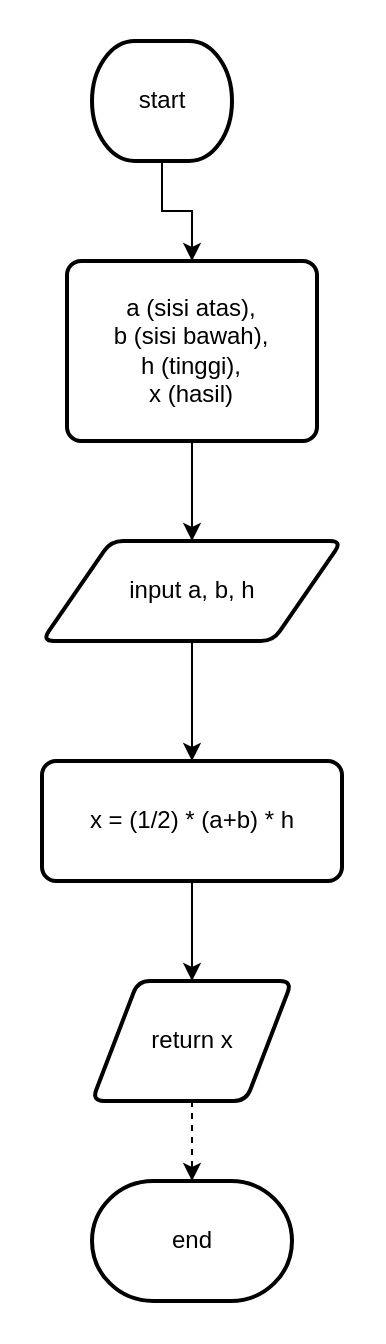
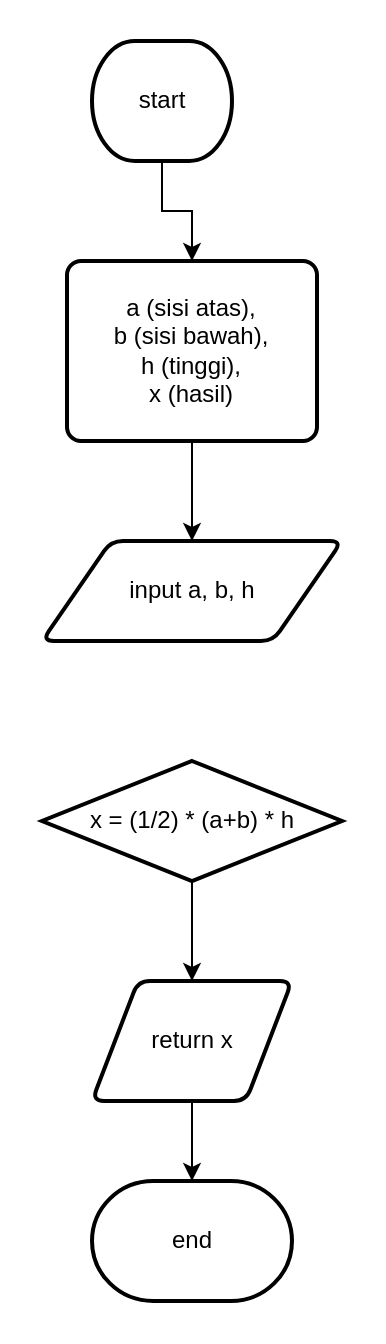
(192, 694) -> none
(192, 821) -> (192, 821)
(192, 1133) -> (192, 1133)
